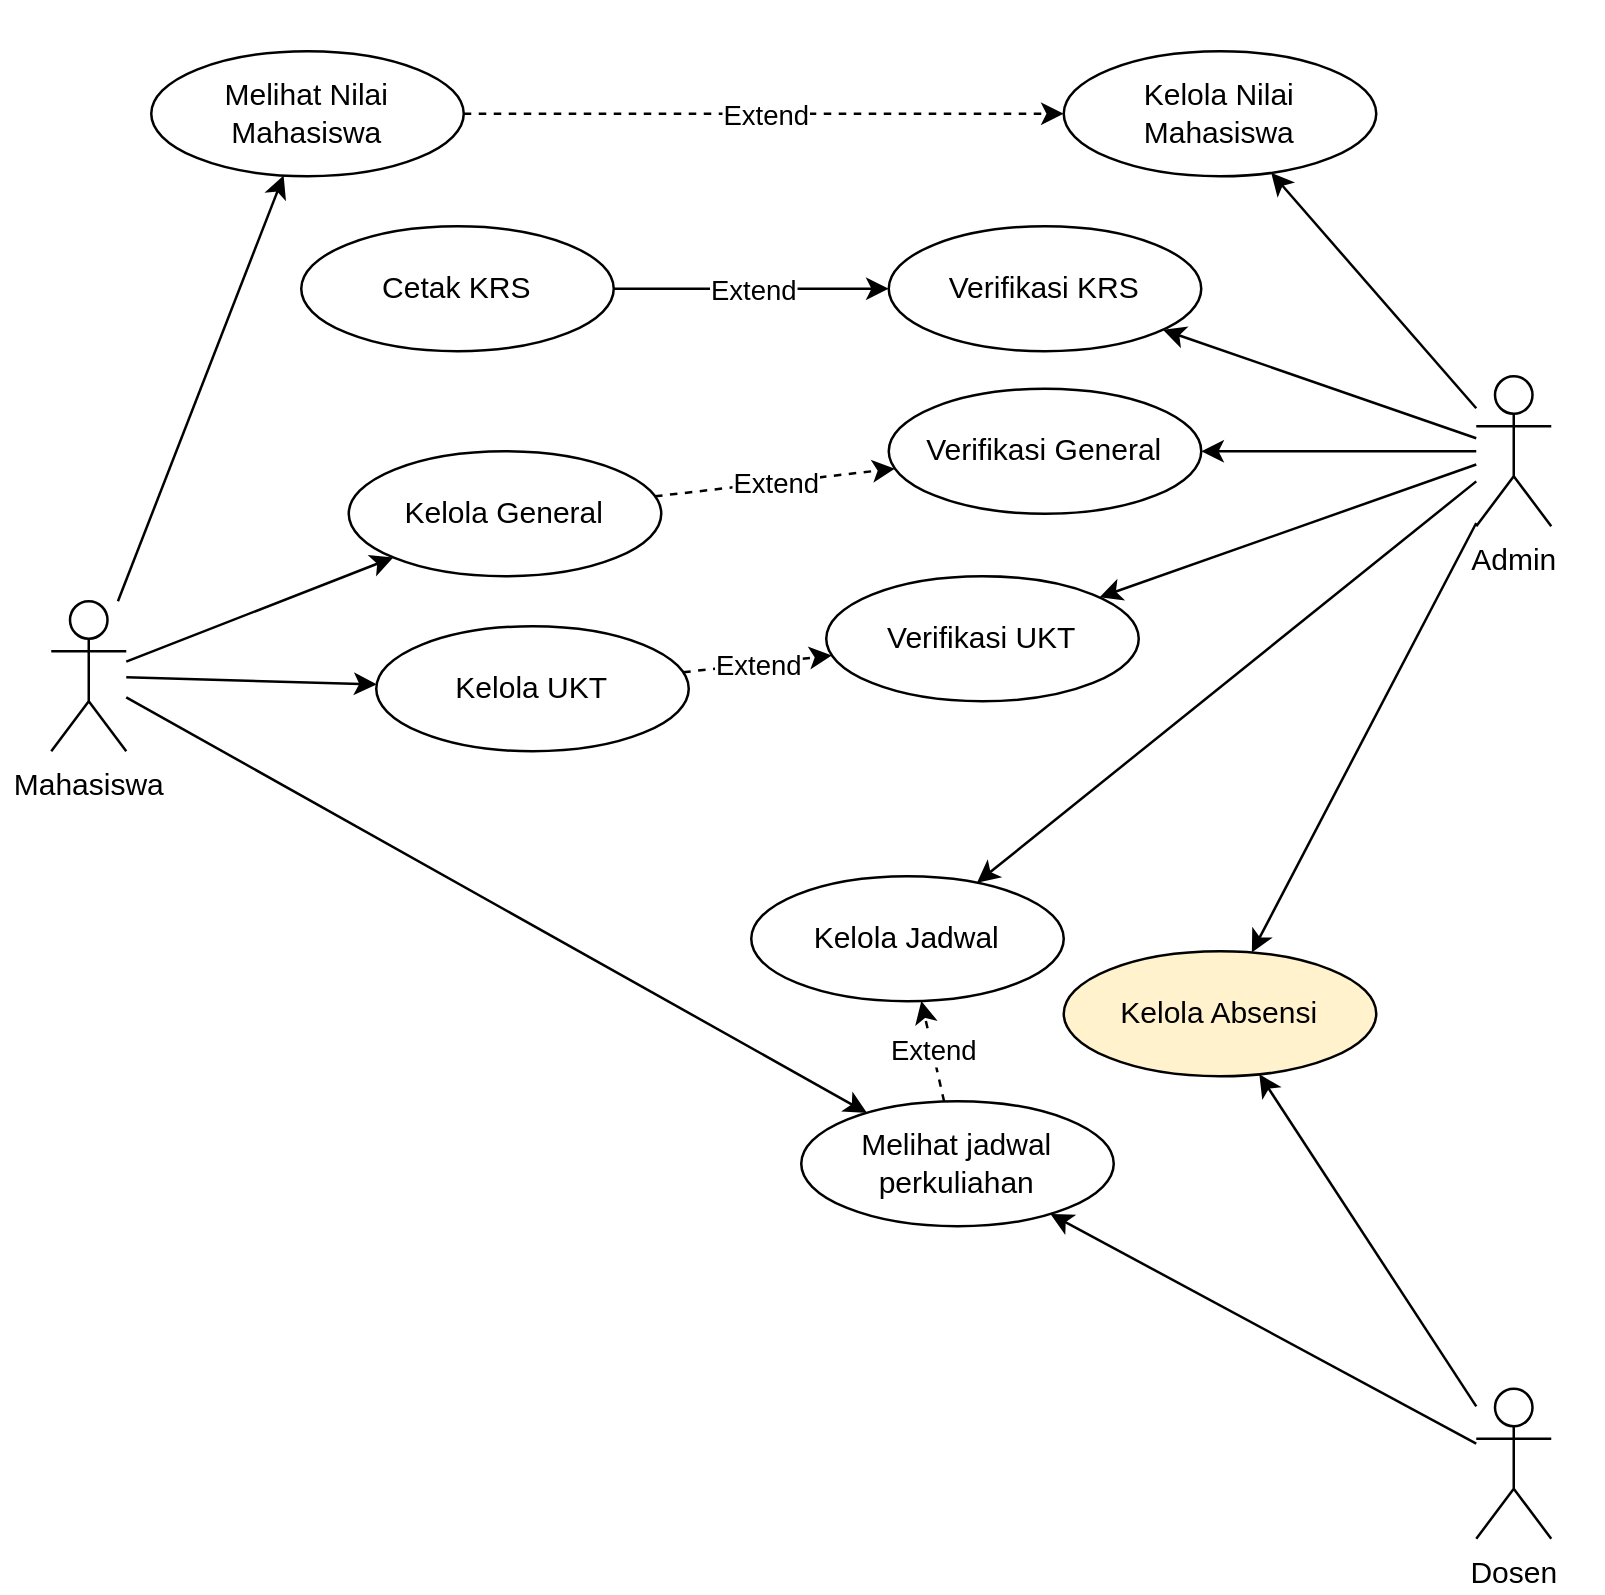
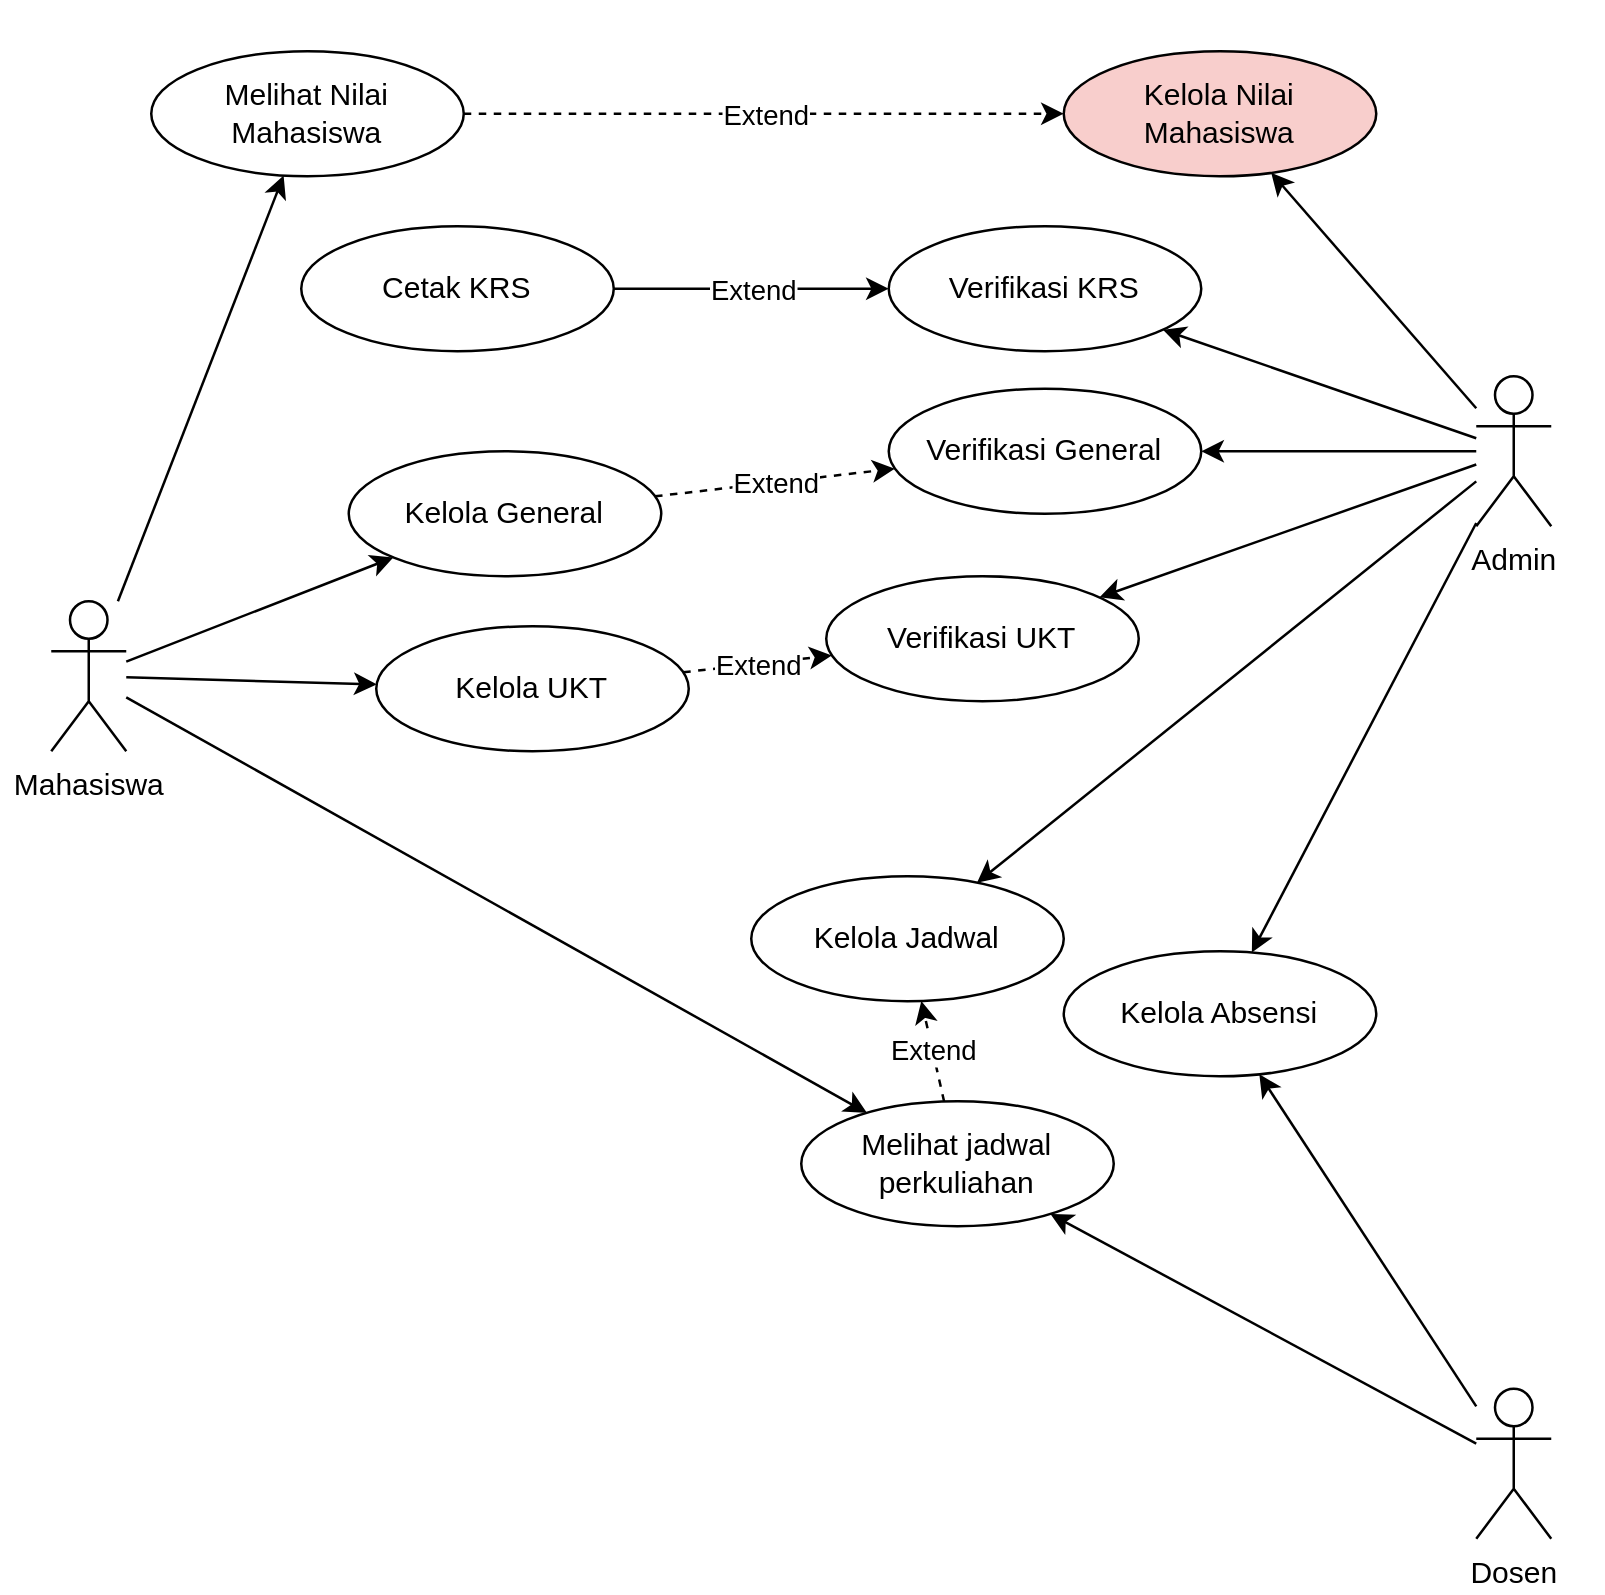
(1220, 114) -> (1220, 114)
(1220, 1014) -> (1220, 1014)
